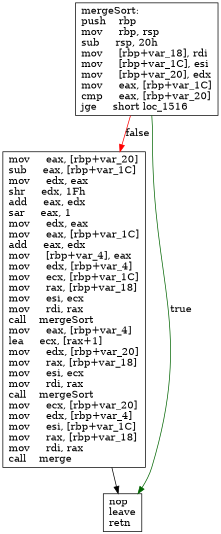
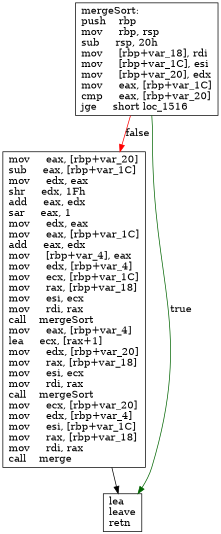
(123, 513) -> (123, 513)
